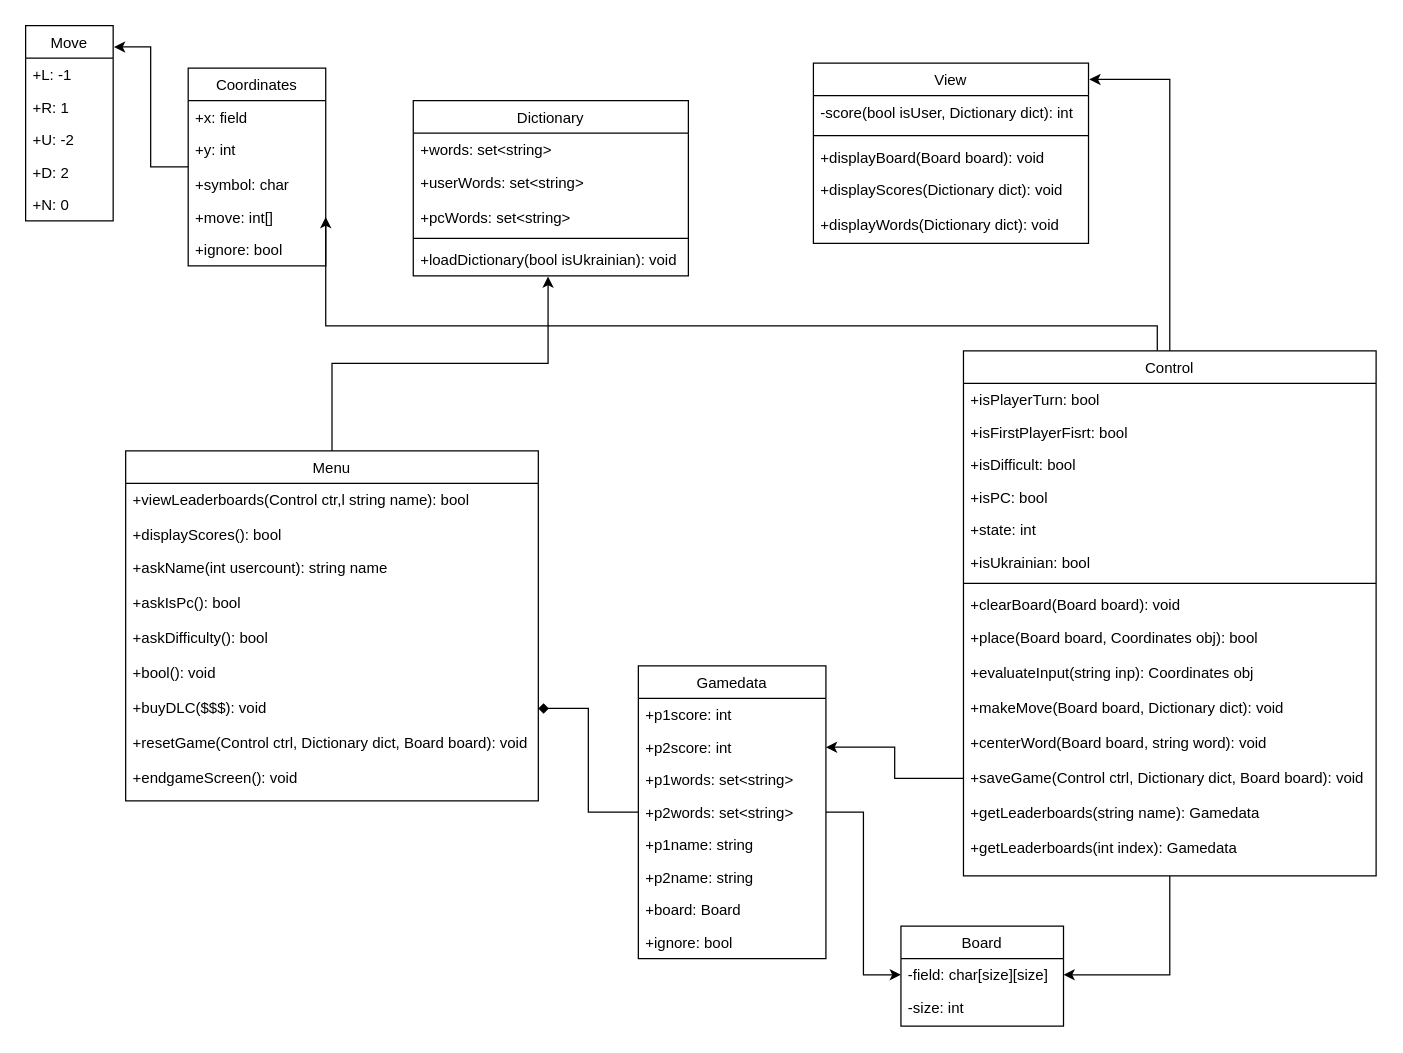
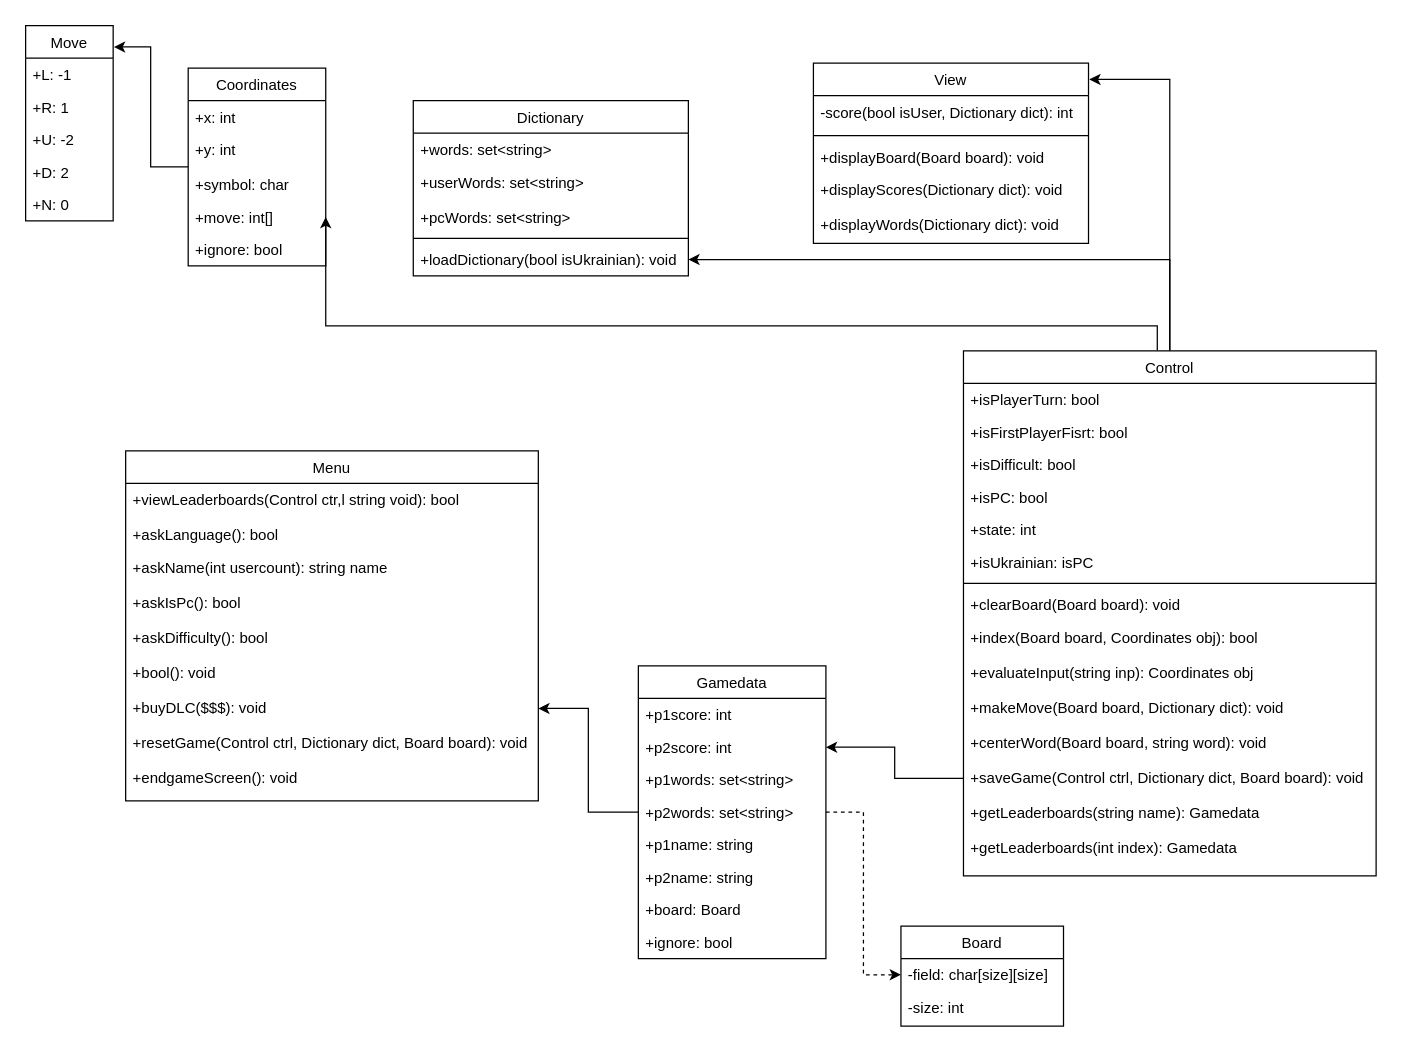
(225, 118) -> (219, 118)
none -> (931, 259)
(435, 363) -> none
(321, 500) -> (319, 500)
(215, 535) -> (211, 535)
(1034, 563) -> (1034, 563)
(1129, 638) -> (1129, 638)
(549, 708) -> (548, 708)
(863, 888) -> (863, 888)
(1168, 974) -> none
